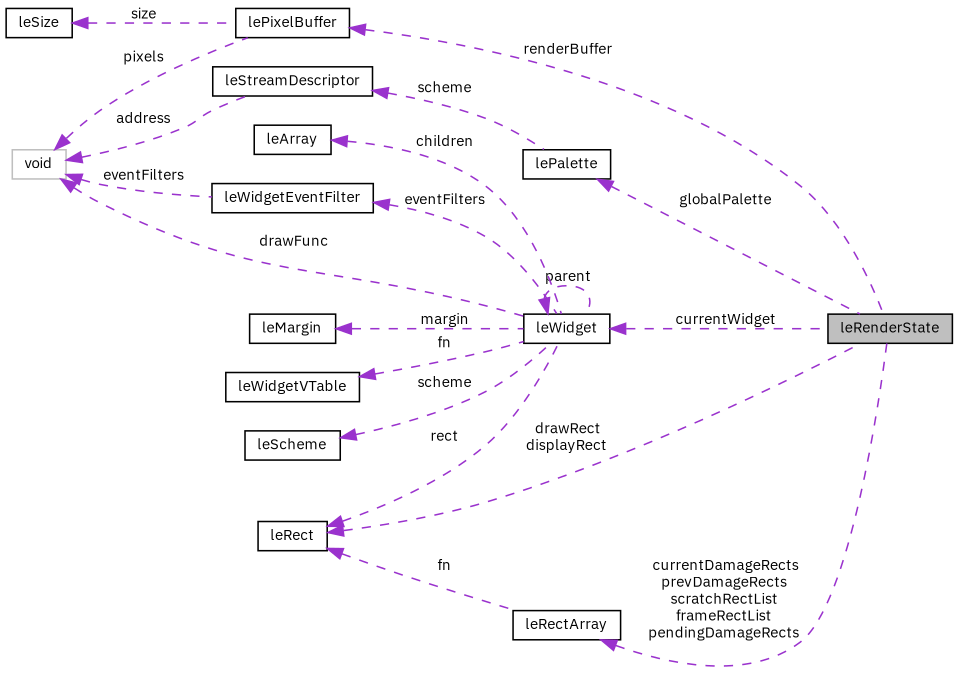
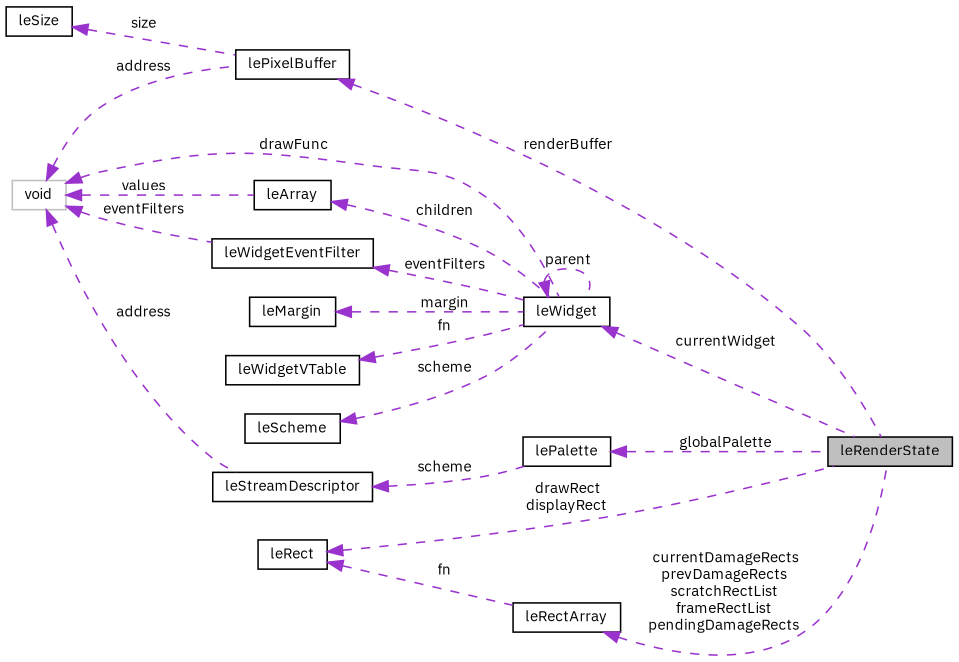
(142, 58) -> (142, 67)
none -> (168, 195)
(471, 457) -> none
